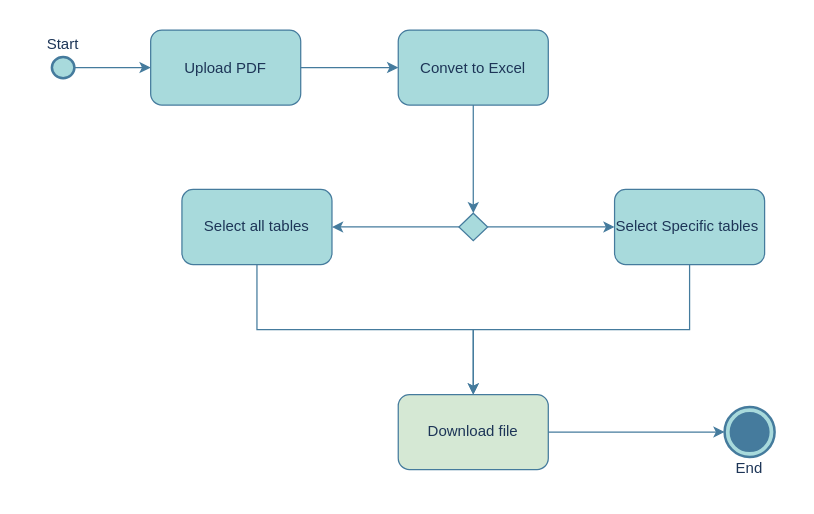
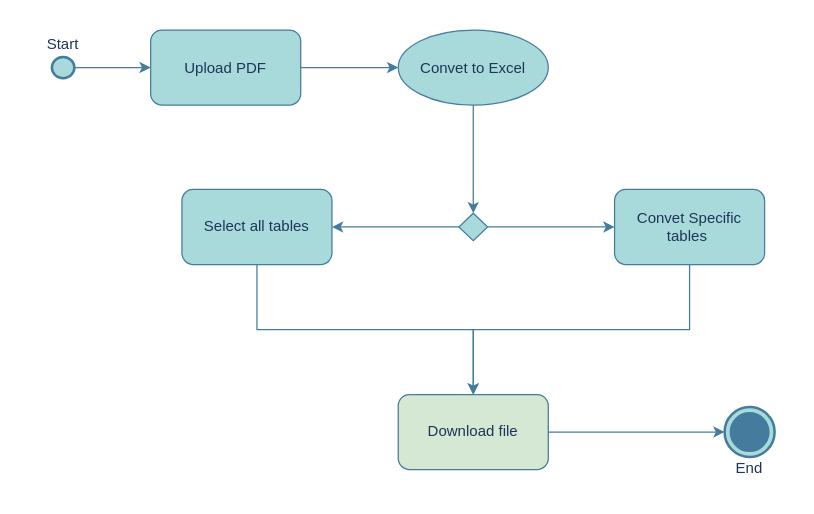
(473, 68) -> (473, 68)
(689, 227) -> (689, 227)
